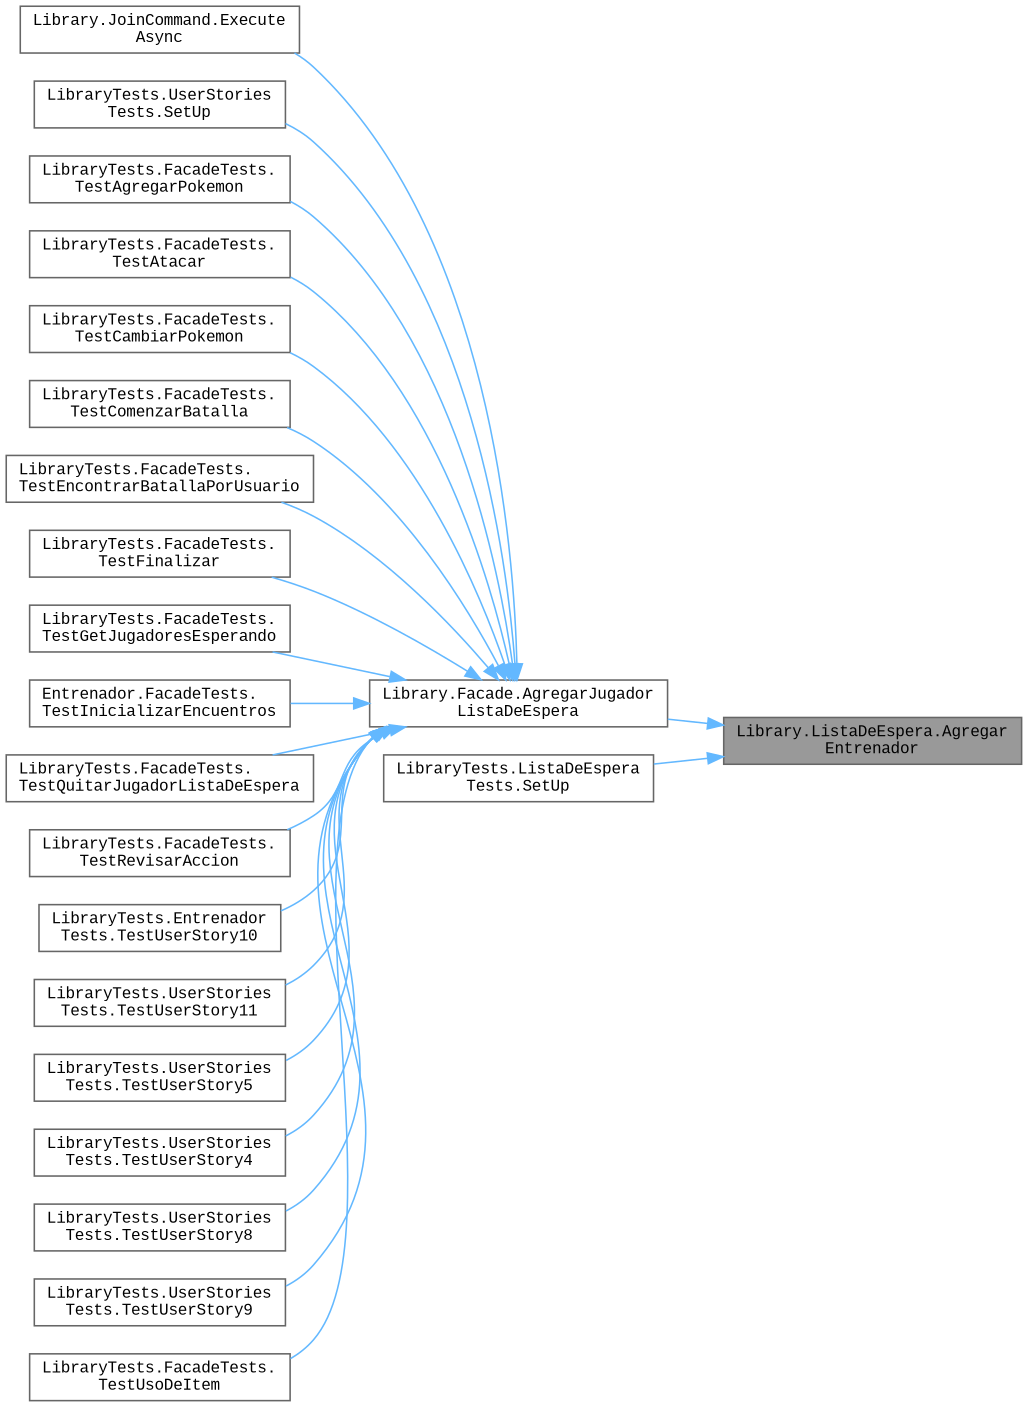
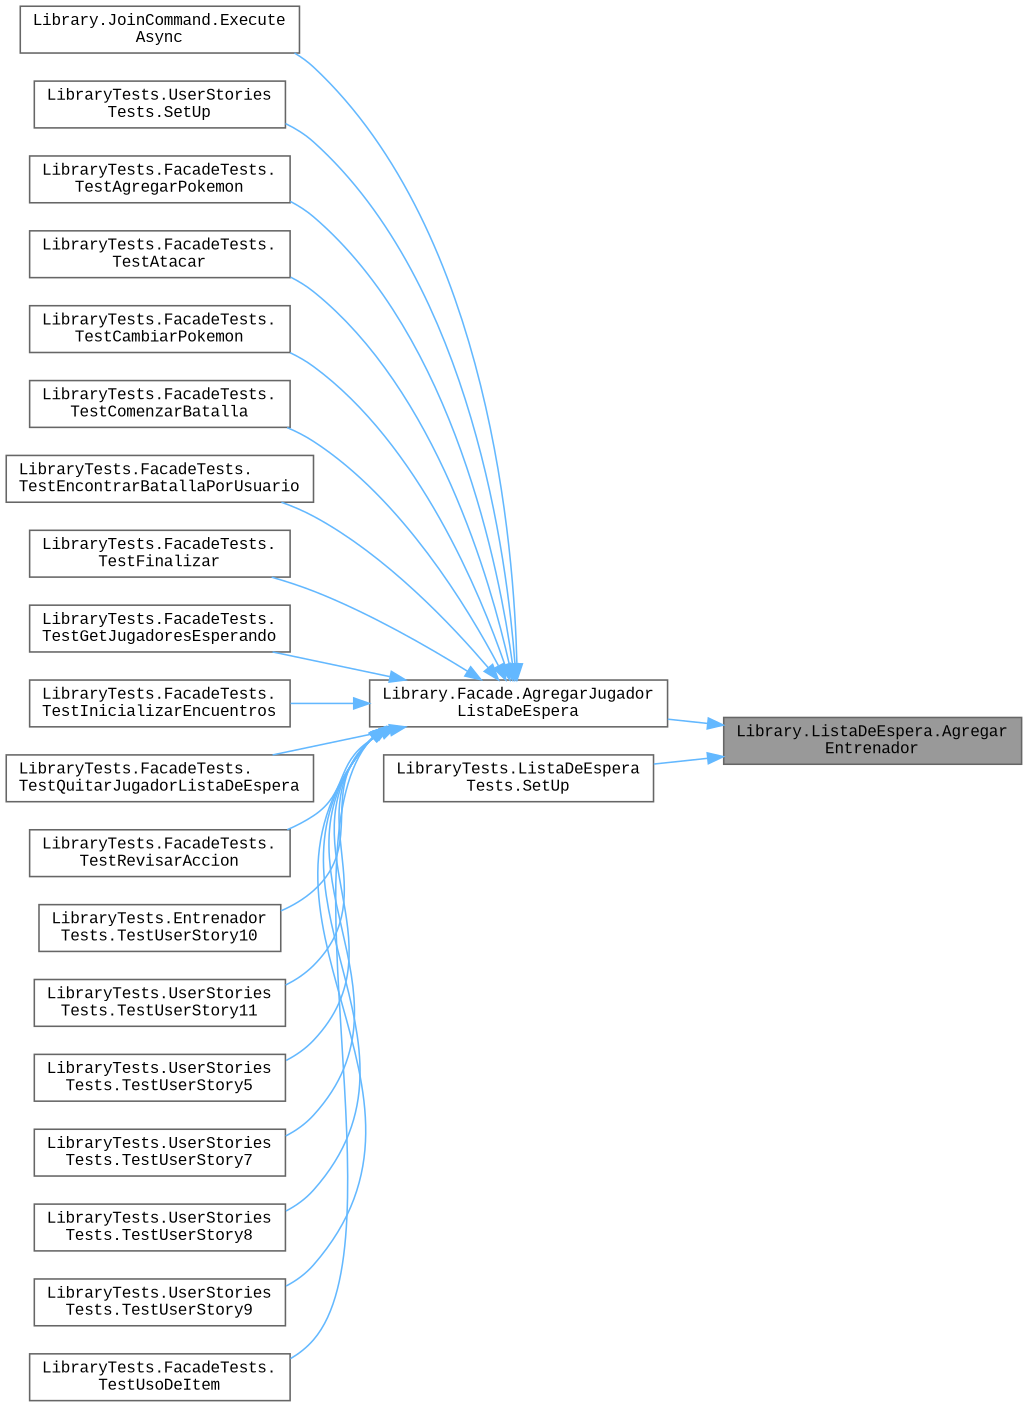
(160, 703) -> (160, 703)
(160, 1153) -> (160, 1153)
